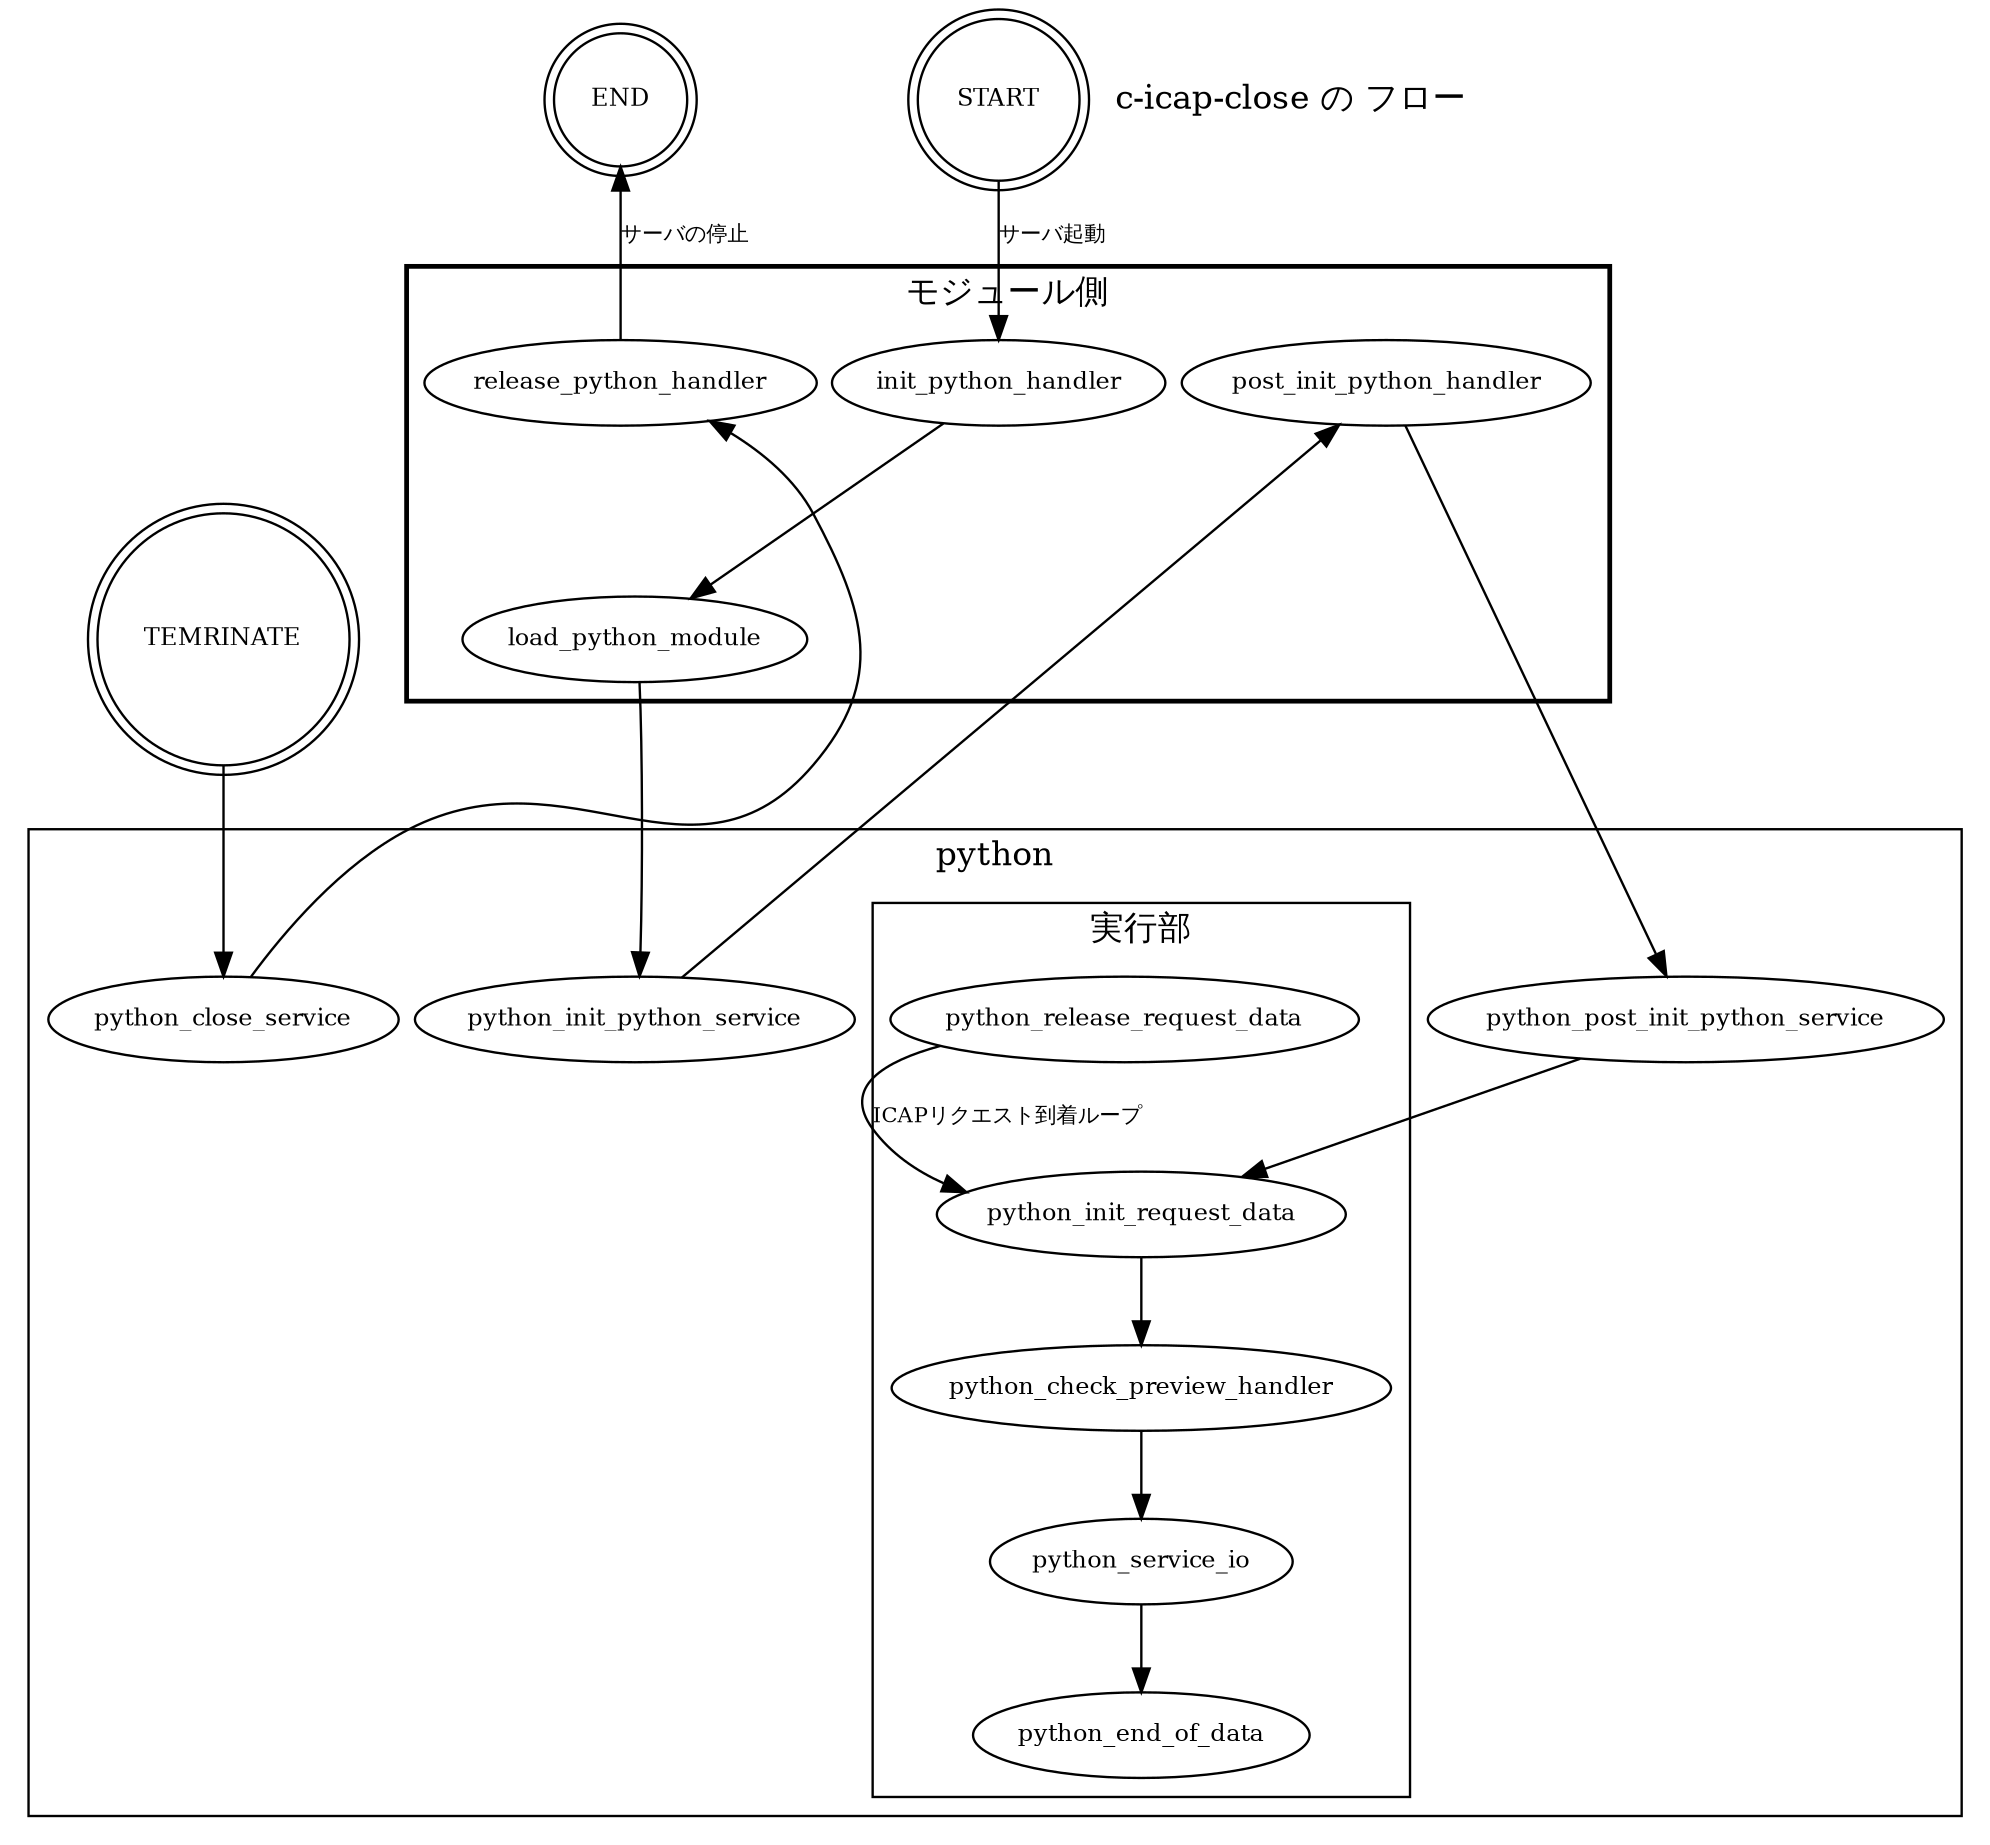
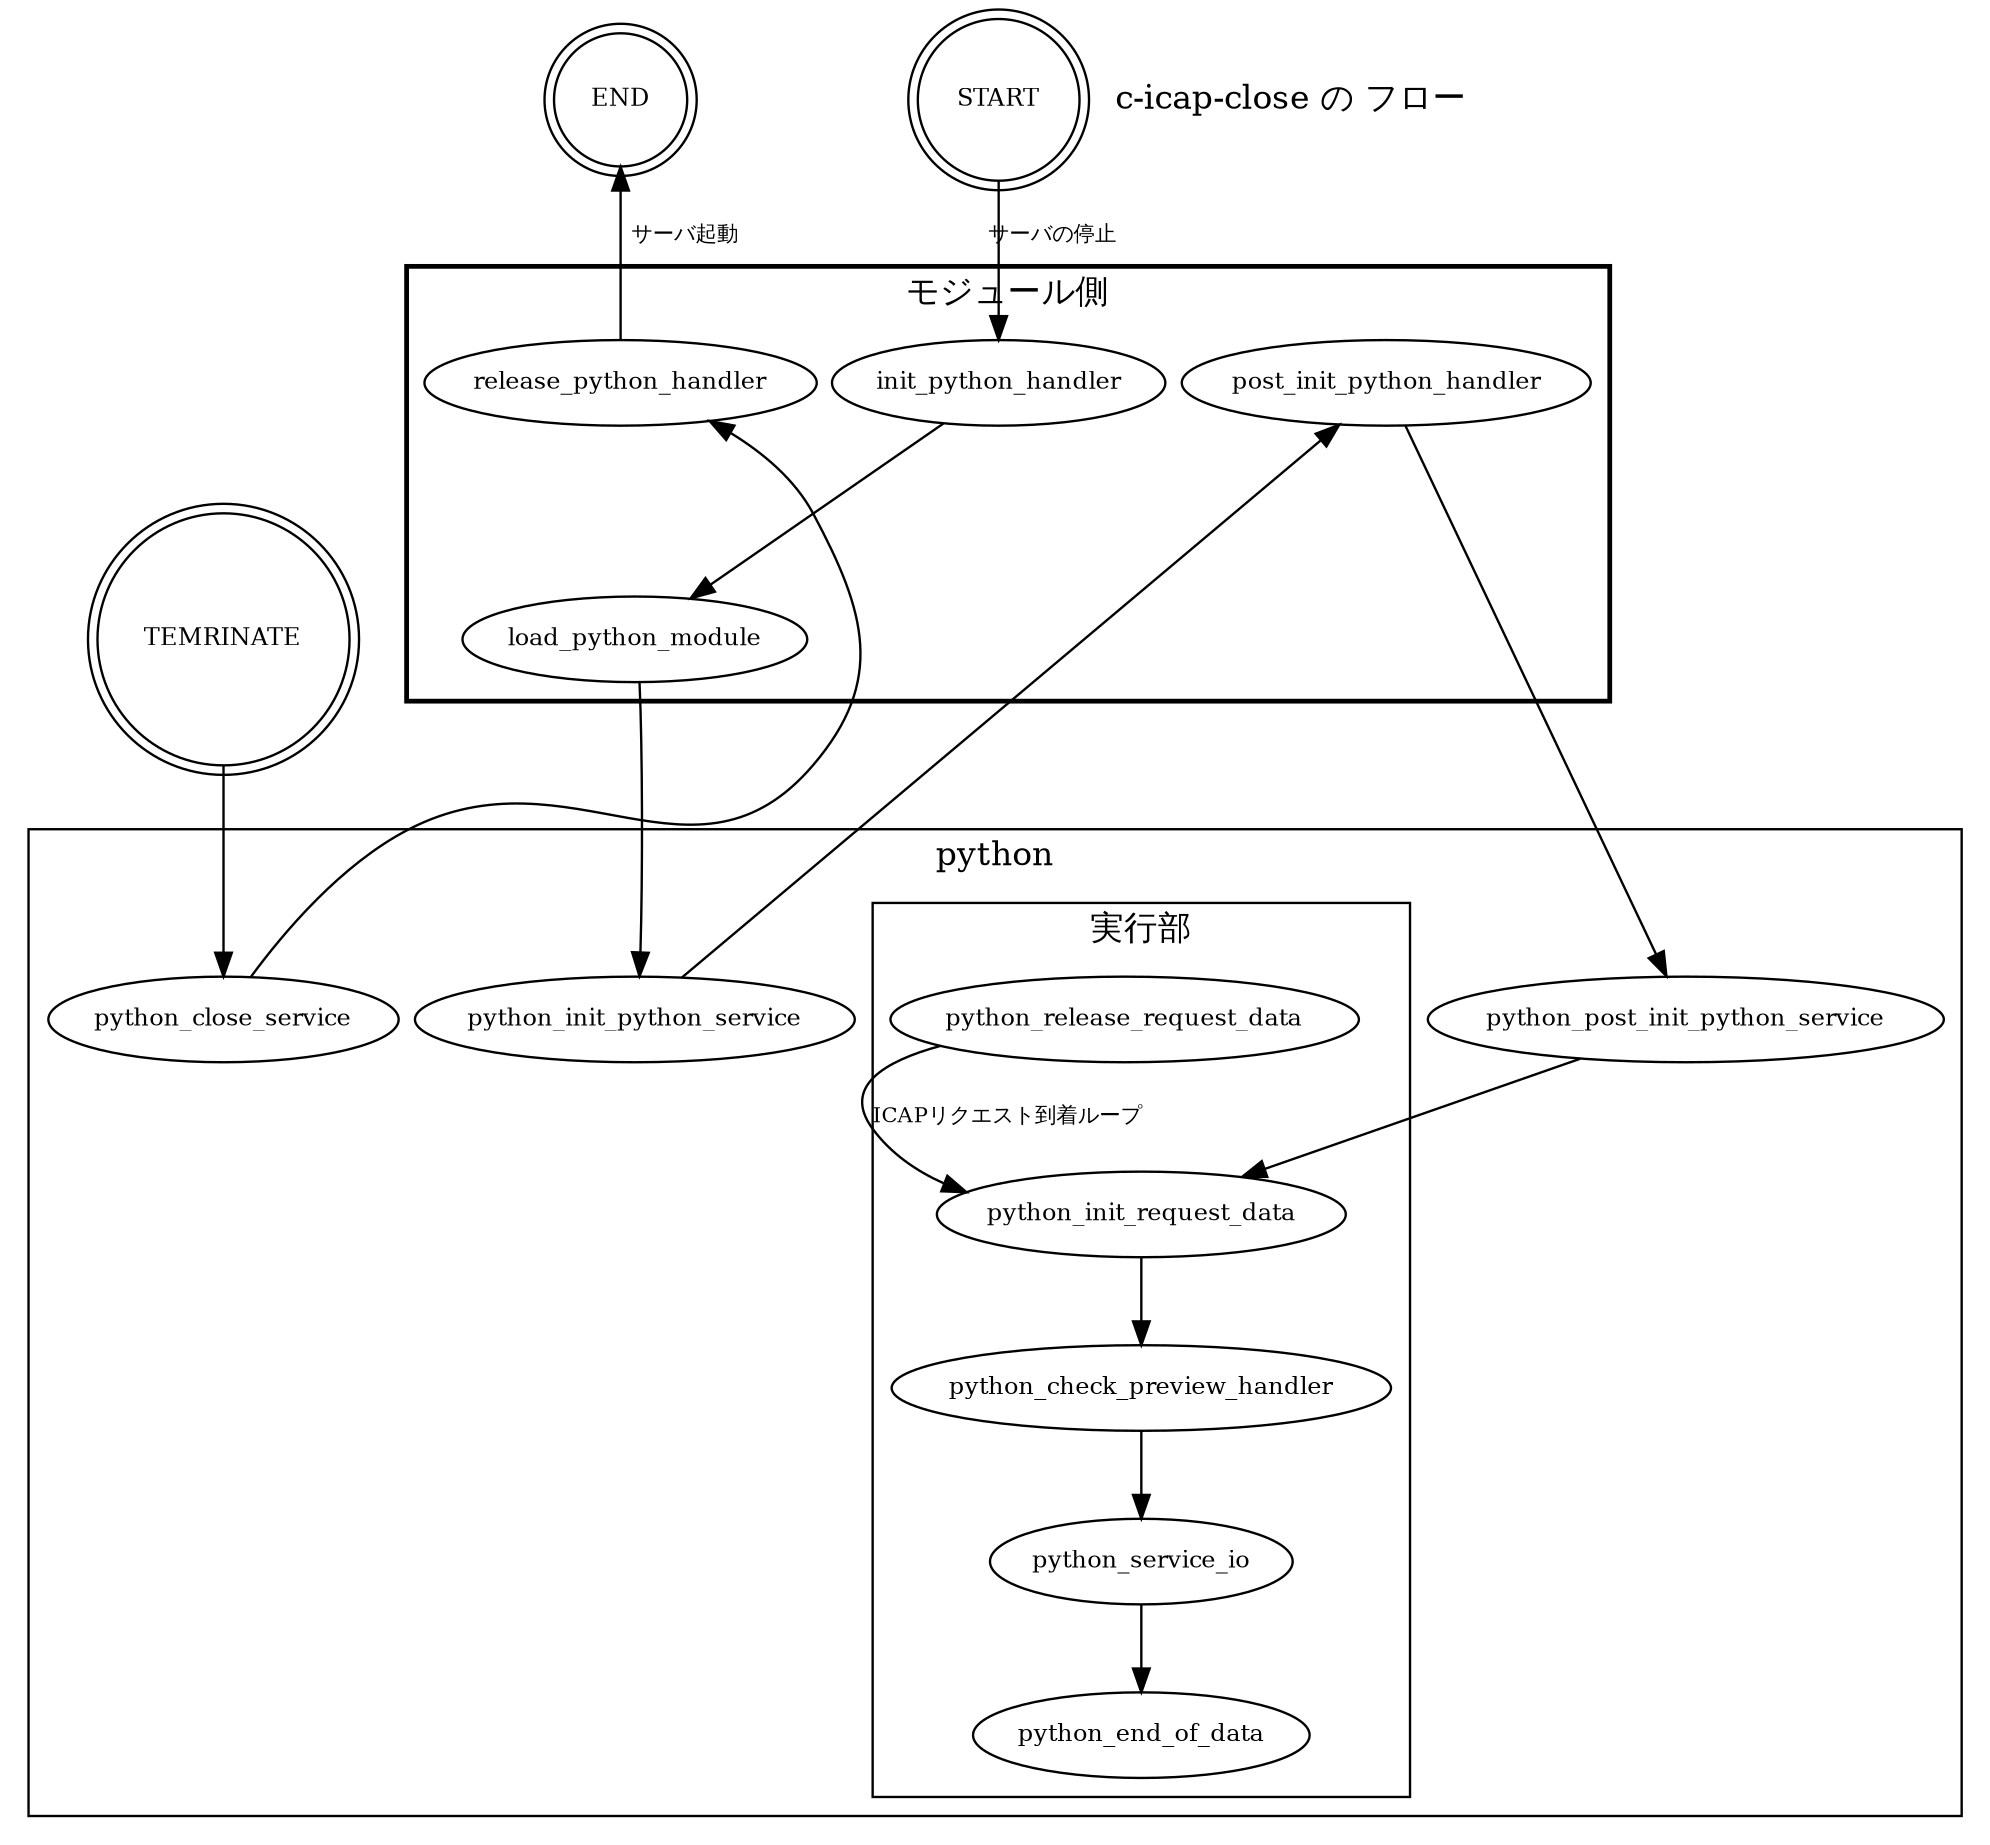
(686, 235) -> (686, 235)
(1053, 235) -> (1053, 235)
